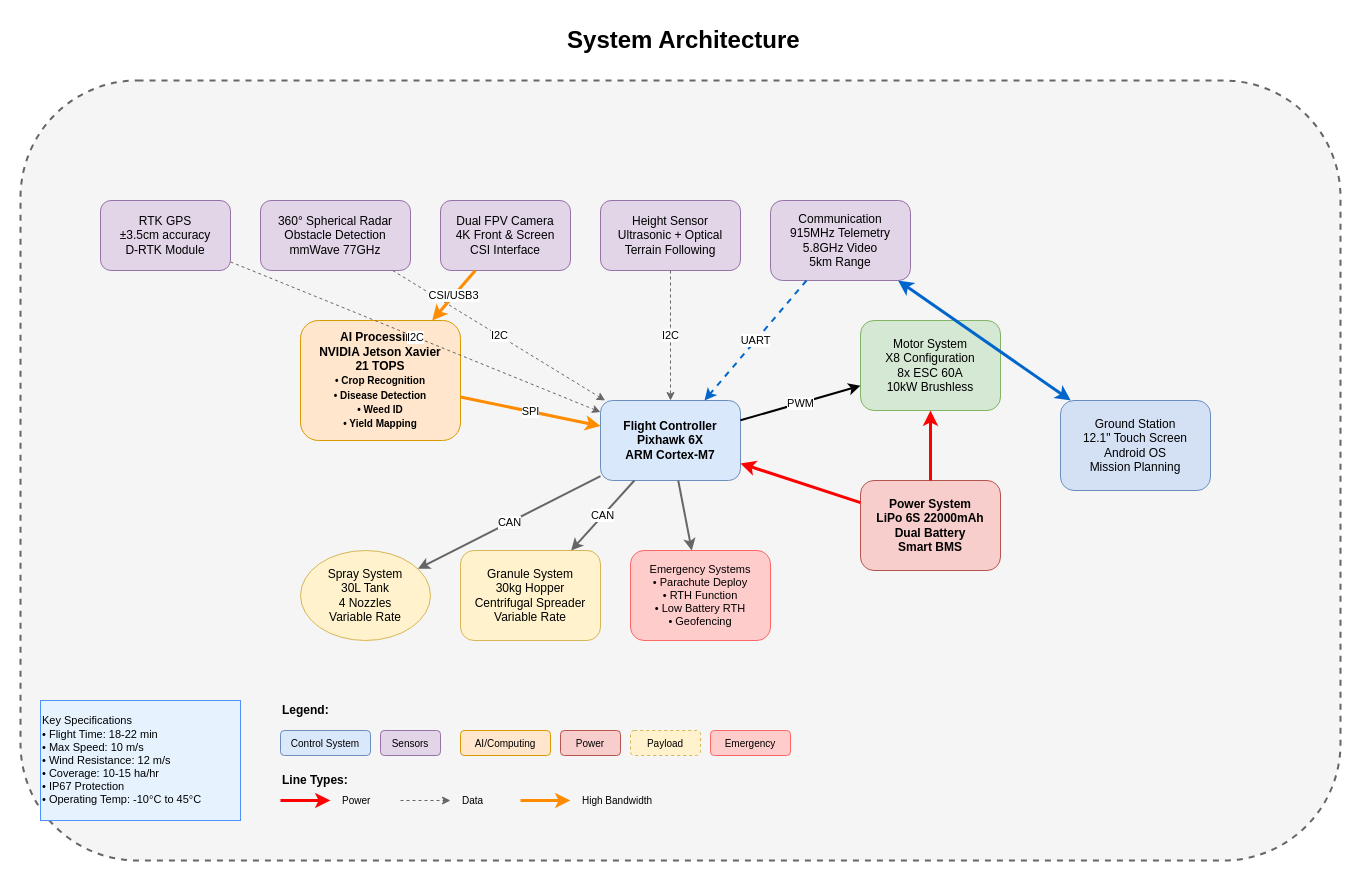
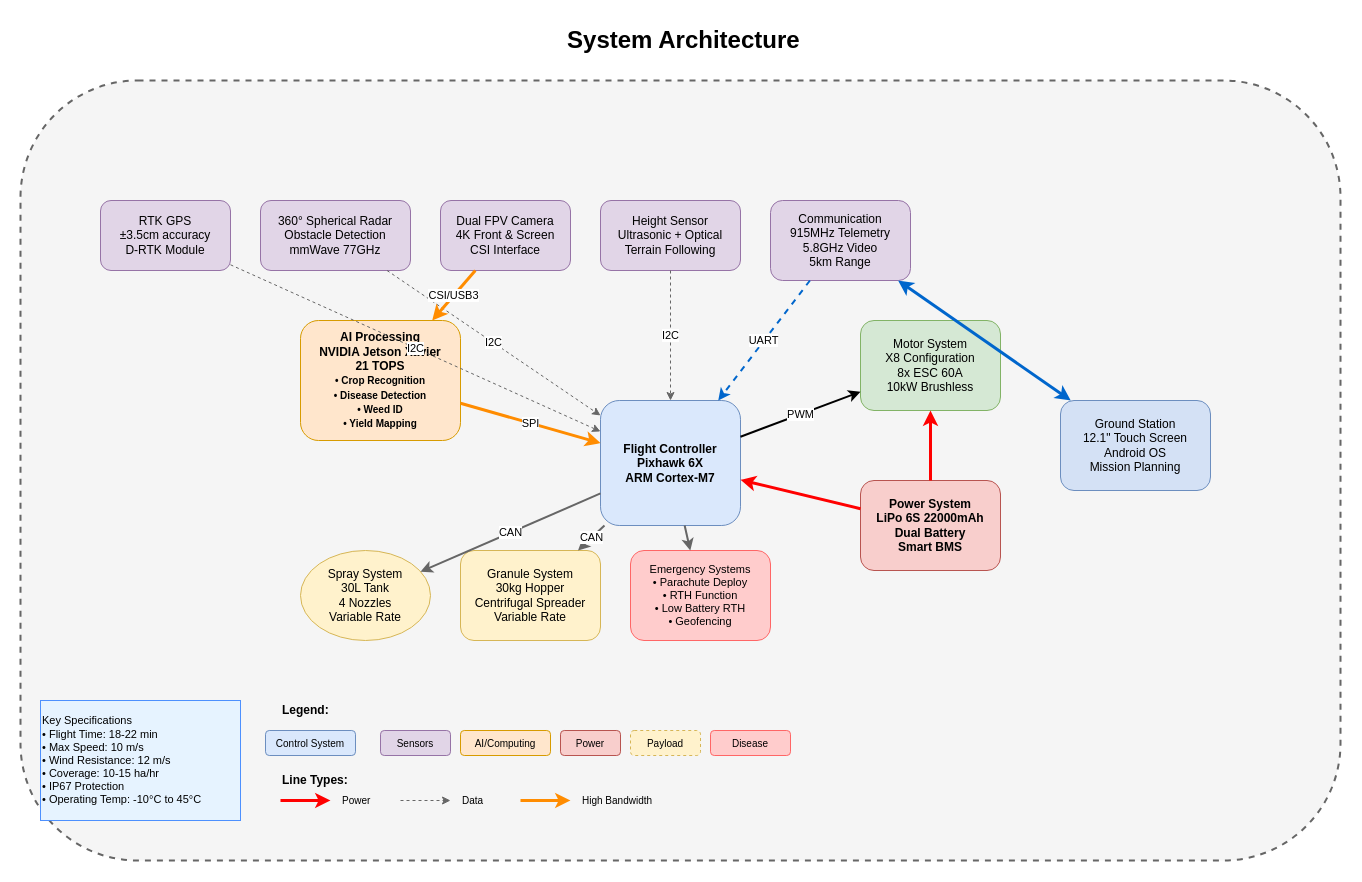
(671, 441) -> (671, 463)
(326, 743) -> (311, 743)
(411, 743) -> (416, 743)
(751, 744) -> (751, 744)
